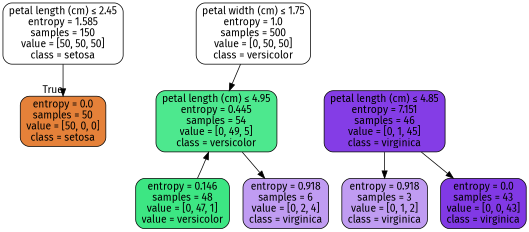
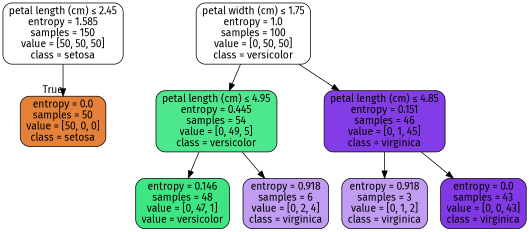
(253, 33) -> (253, 33)
none -> (316, 75)
(385, 110) -> (385, 110)
(202, 169) -> (195, 162)
